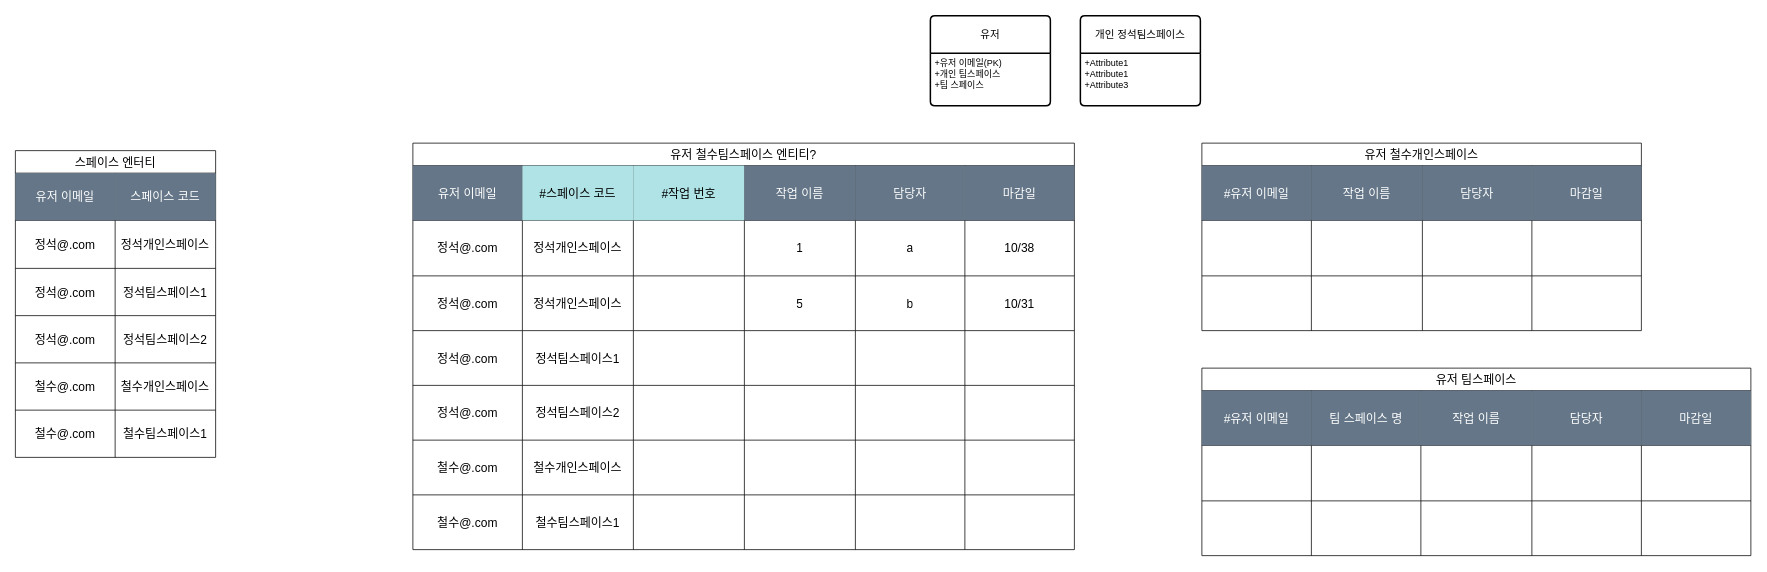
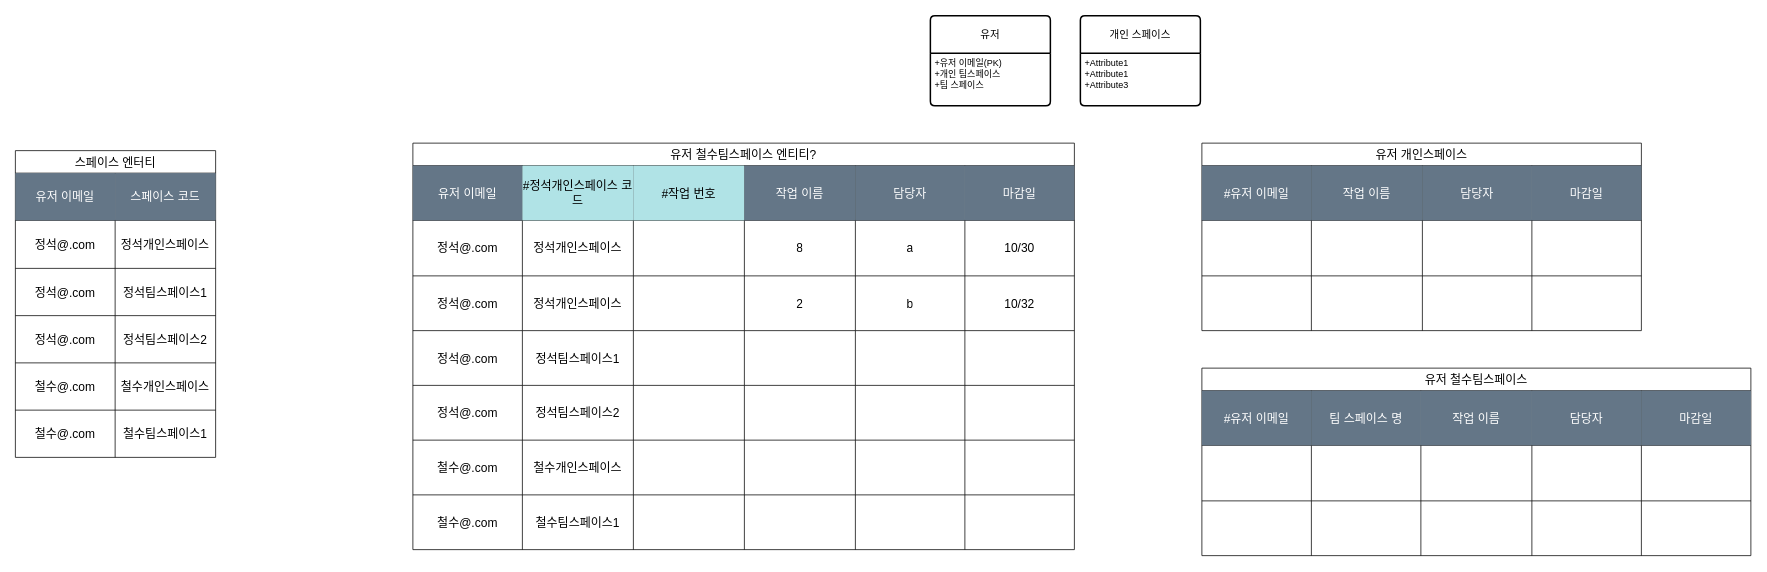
(1140, 34) -> (1140, 34)
(1421, 155) -> (1421, 155)
(578, 193) -> (578, 193)
(800, 248) -> (800, 248)
(1020, 248) -> (1020, 248)
(800, 303) -> (800, 303)
(1020, 303) -> (1020, 303)
(1476, 380) -> (1476, 380)
